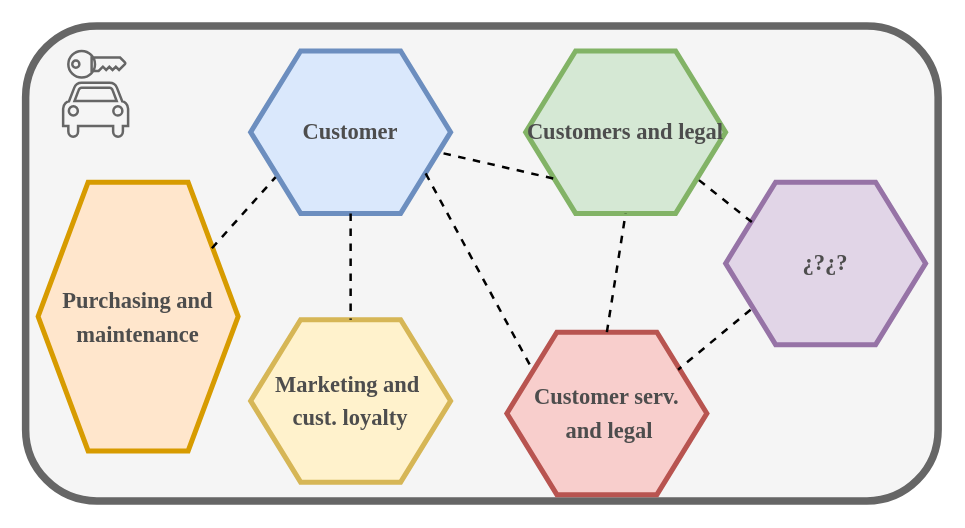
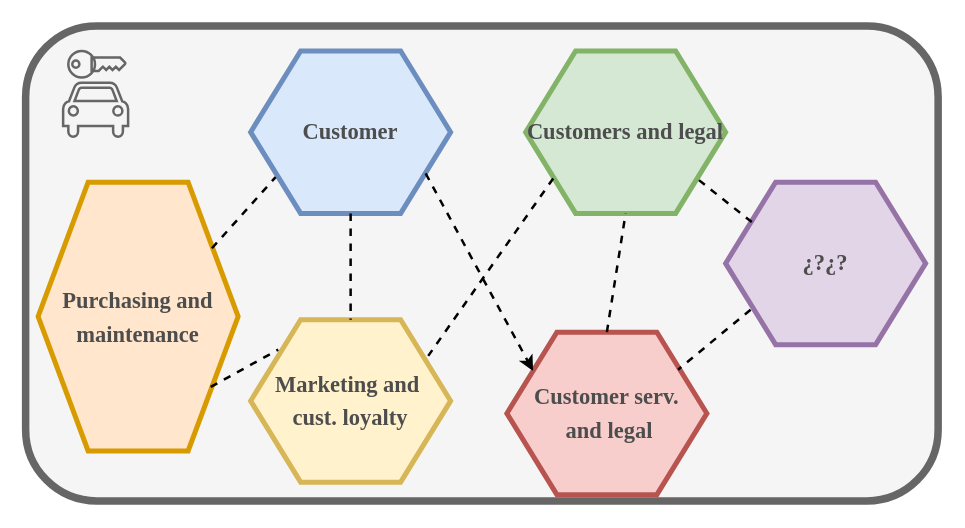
(500, 166) -> (491, 266)
(529, 363) -> (527, 359)
none -> (244, 368)
